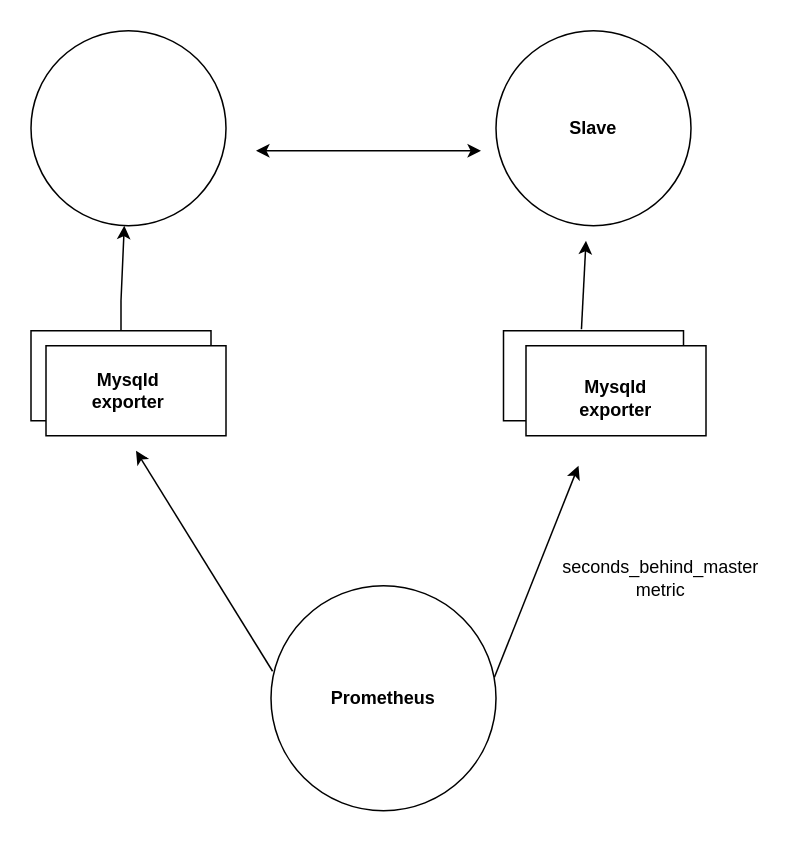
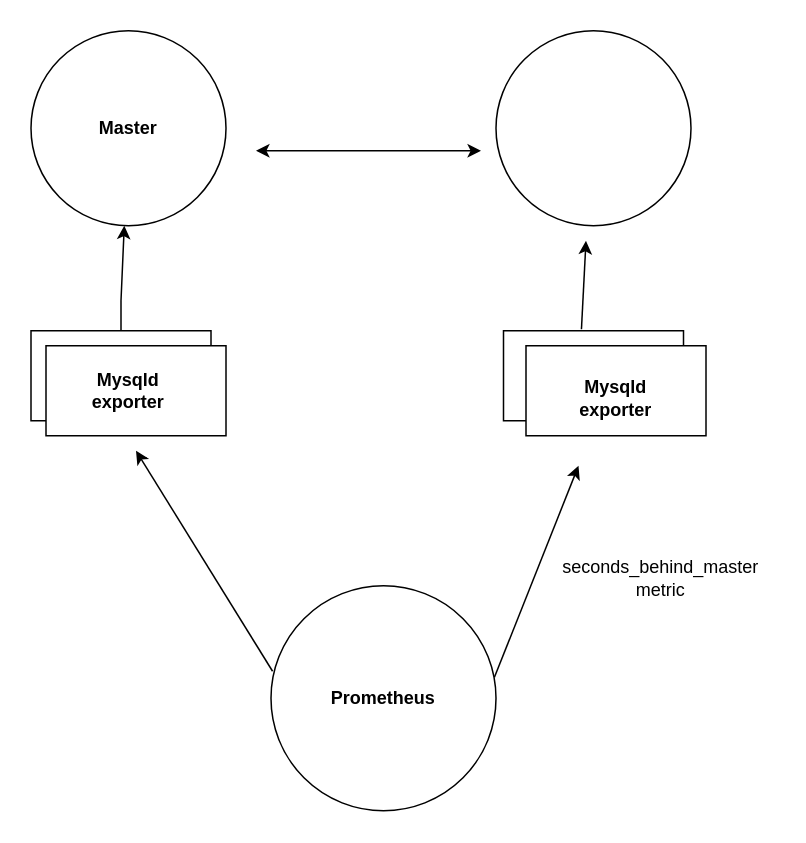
none -> (128, 128)
(593, 128) -> none
